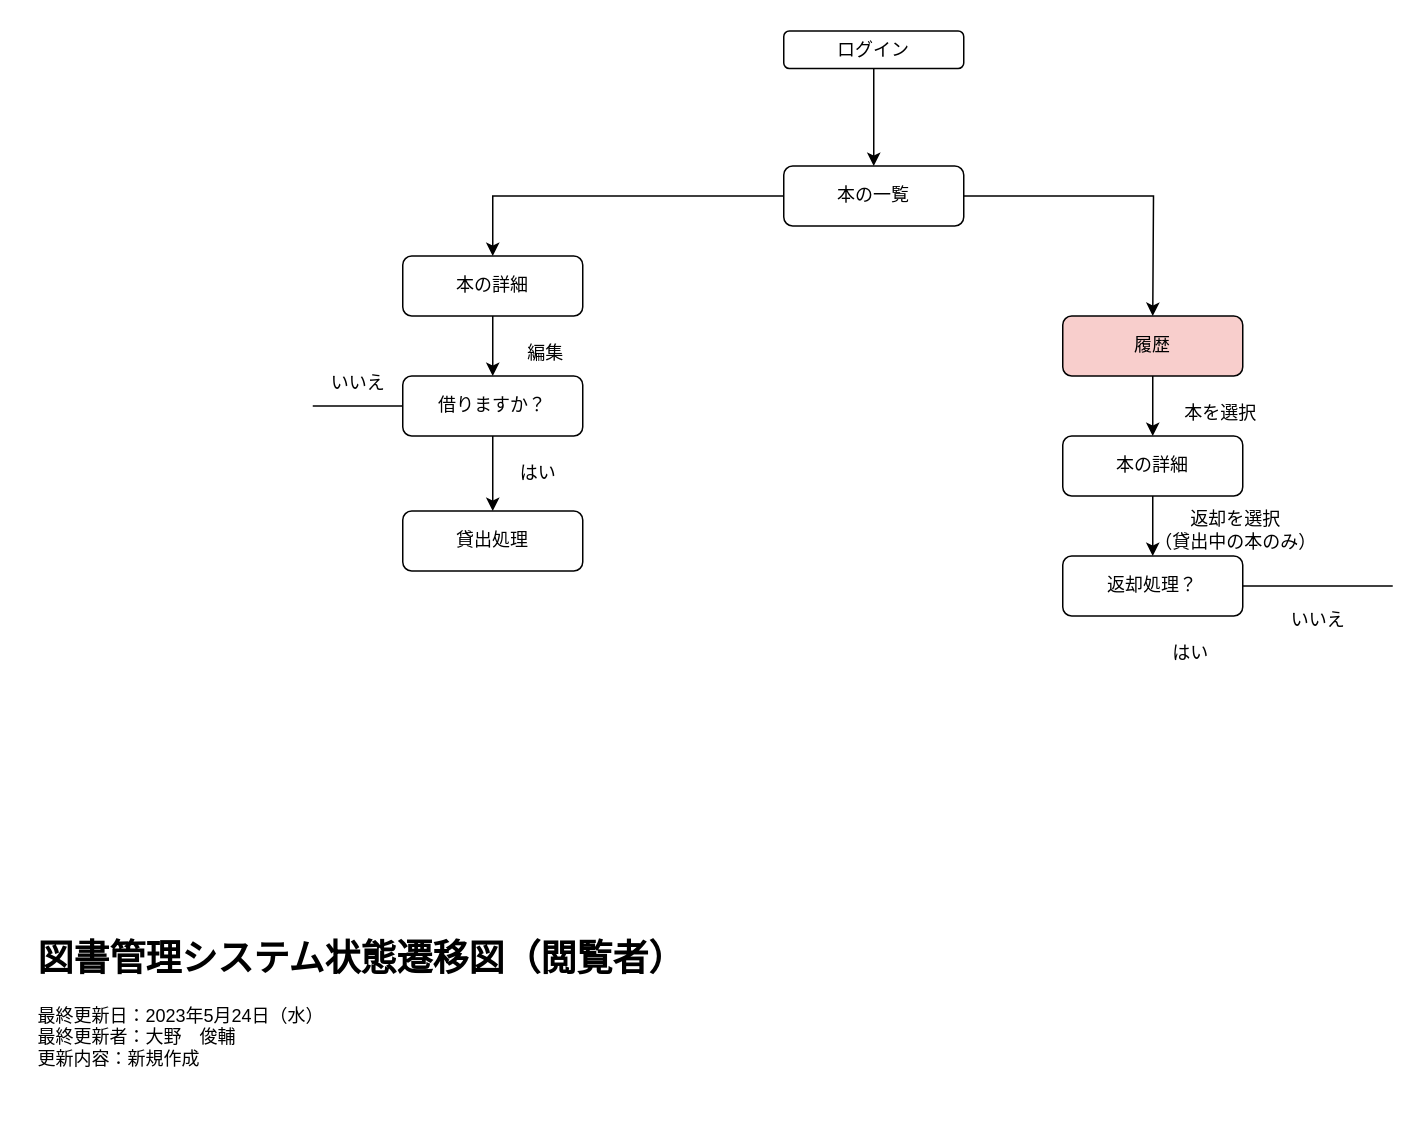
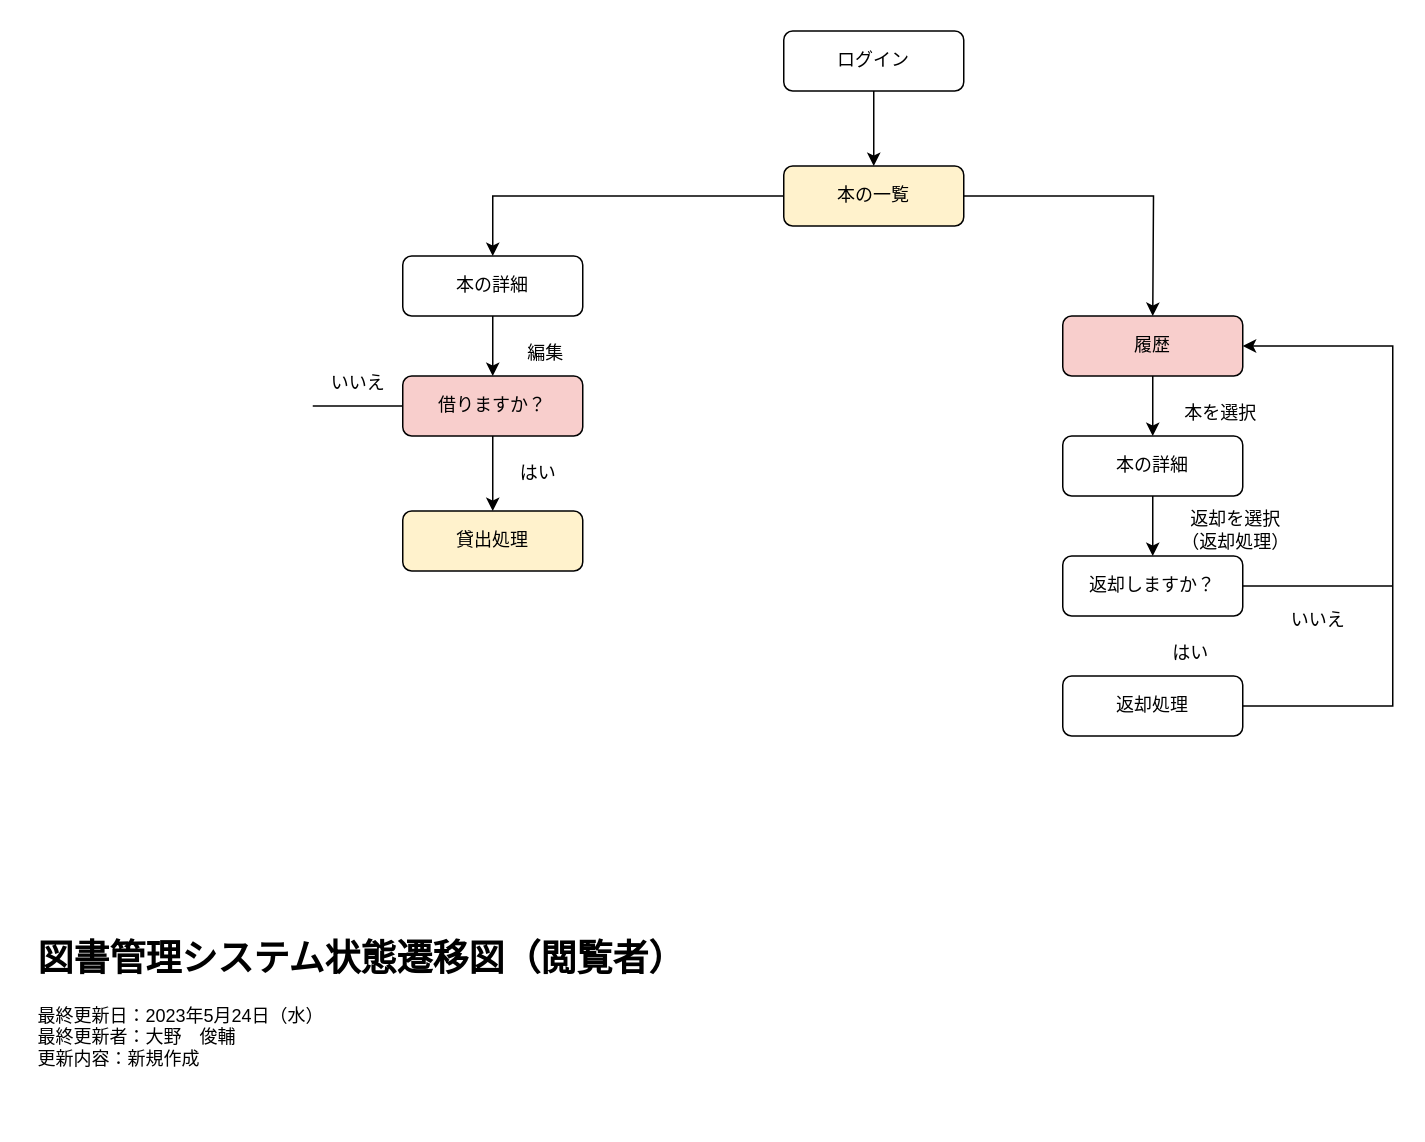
(874, 50) -> (874, 61)
(874, 196) -> (874, 196)
(493, 406) -> (493, 406)
(1236, 530) -> (1236, 530)
none -> (1393, 531)
(493, 541) -> (493, 541)
(1153, 586) -> (1153, 586)
none -> (1153, 706)
